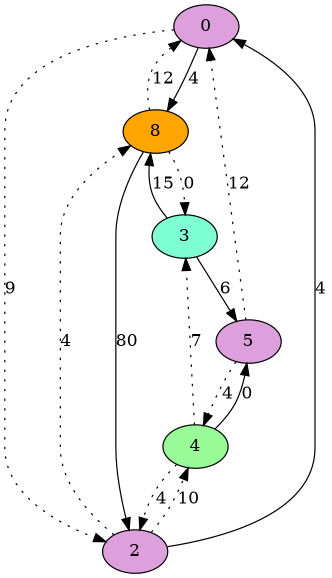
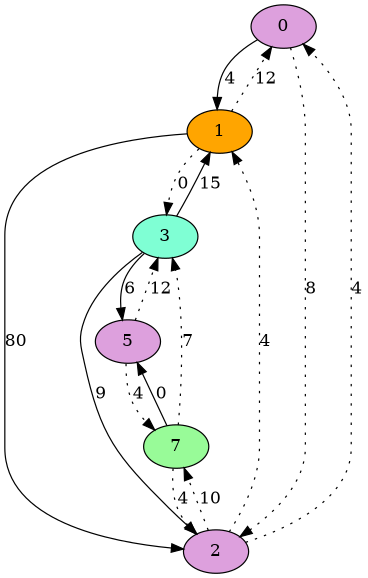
(156, 132) -> (220, 132)
(228, 190) -> (145, 295)
(11, 289) -> (311, 289)
(315, 327) -> (351, 320)
none -> (92, 393)
(196, 447) -> (176, 447)
